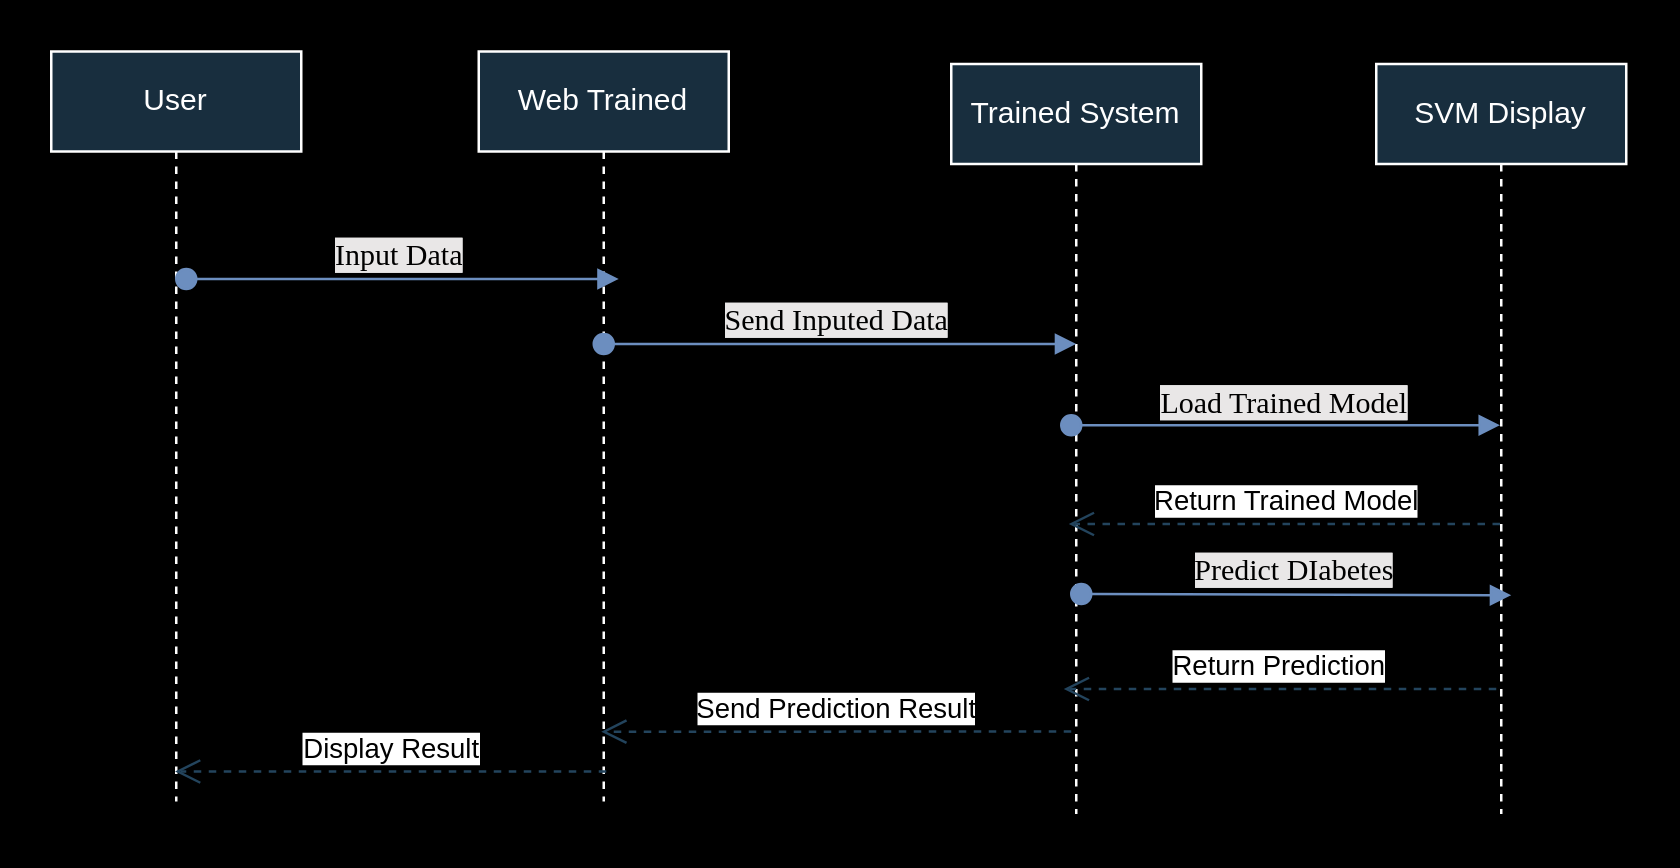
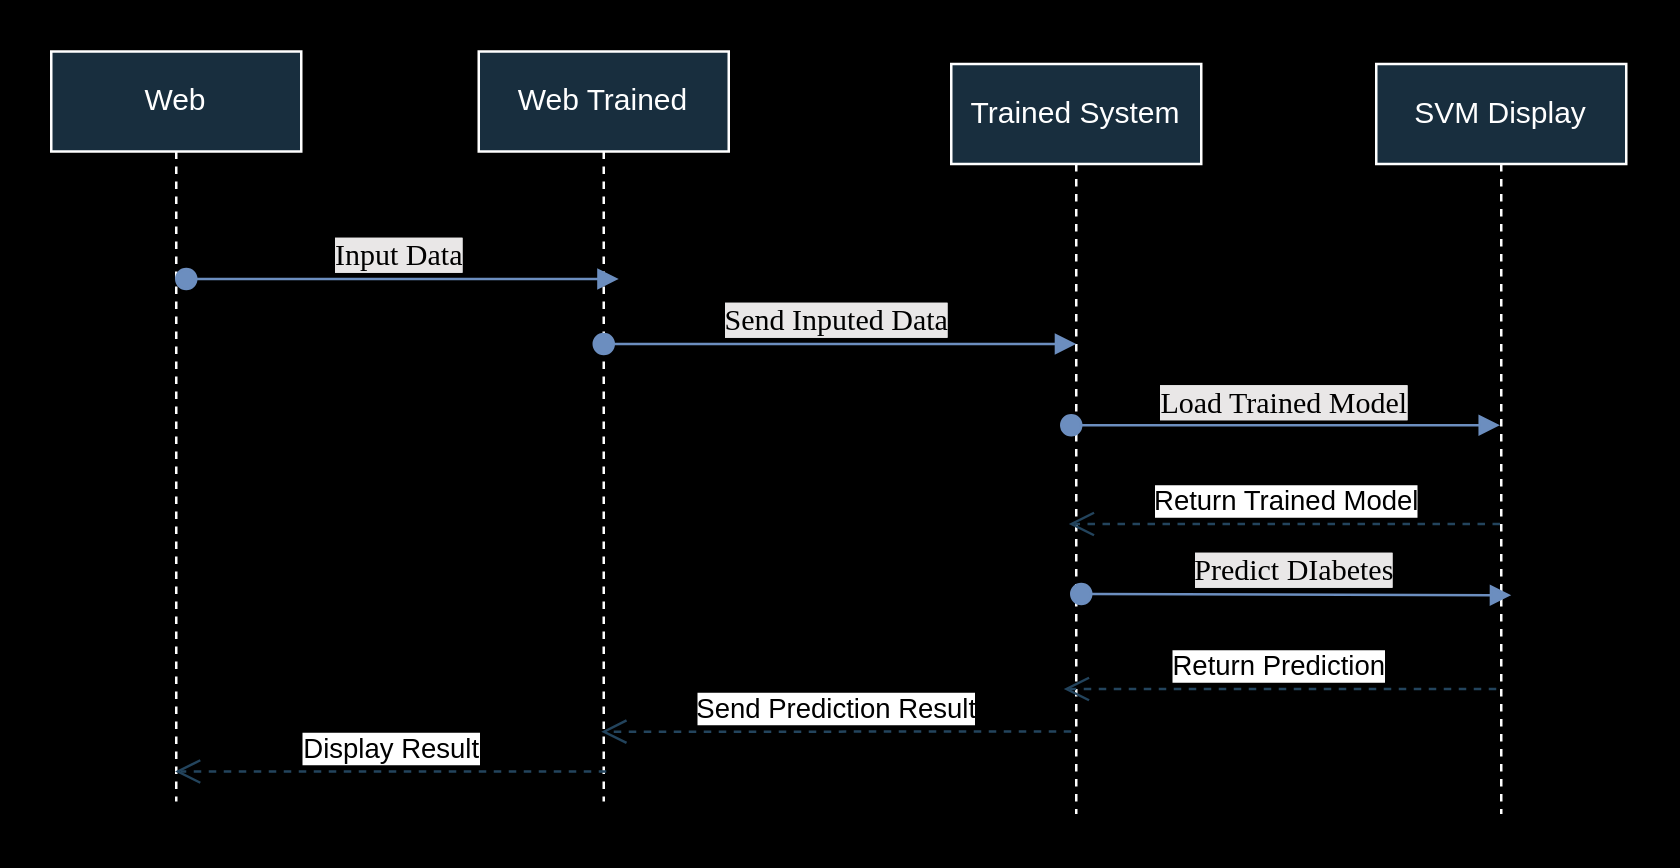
(176, 101) -> (176, 101)
